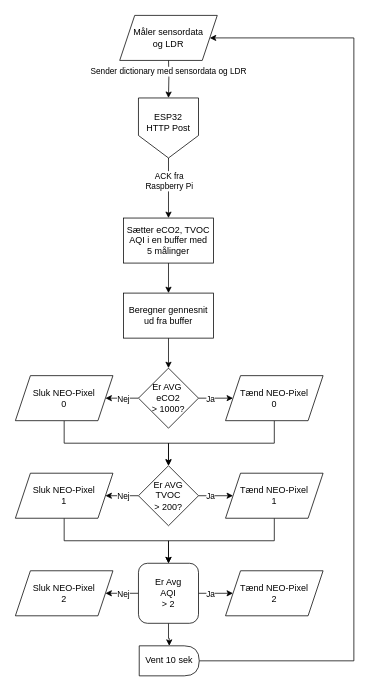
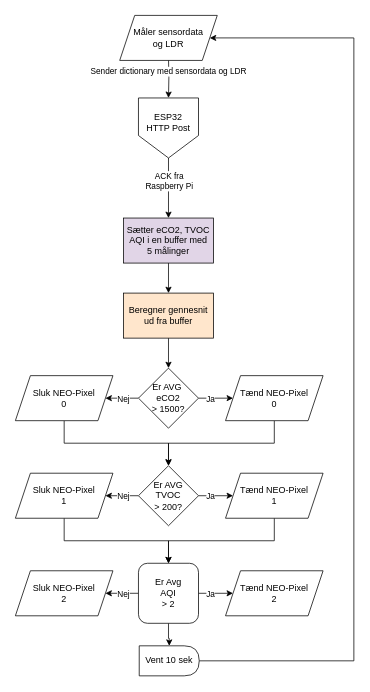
(168, 240) -> (168, 240)
(168, 315) -> (168, 315)
(168, 398) -> (168, 398)
